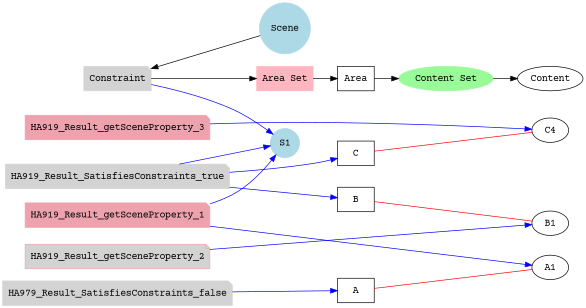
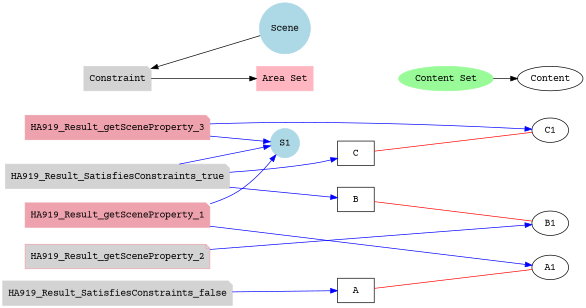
(356, 79) -> none
(212, 101) -> (237, 139)
(550, 130) -> (550, 130)
(117, 293) -> (117, 293)
